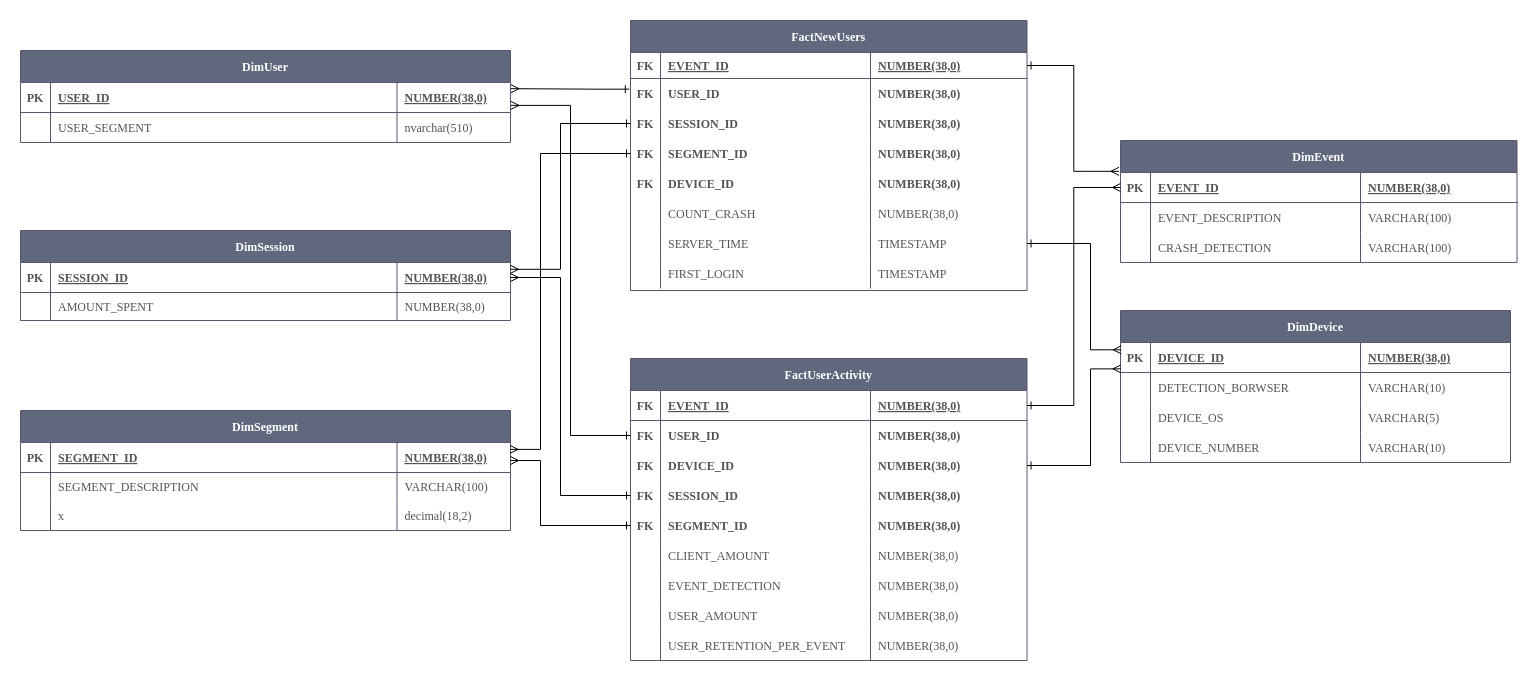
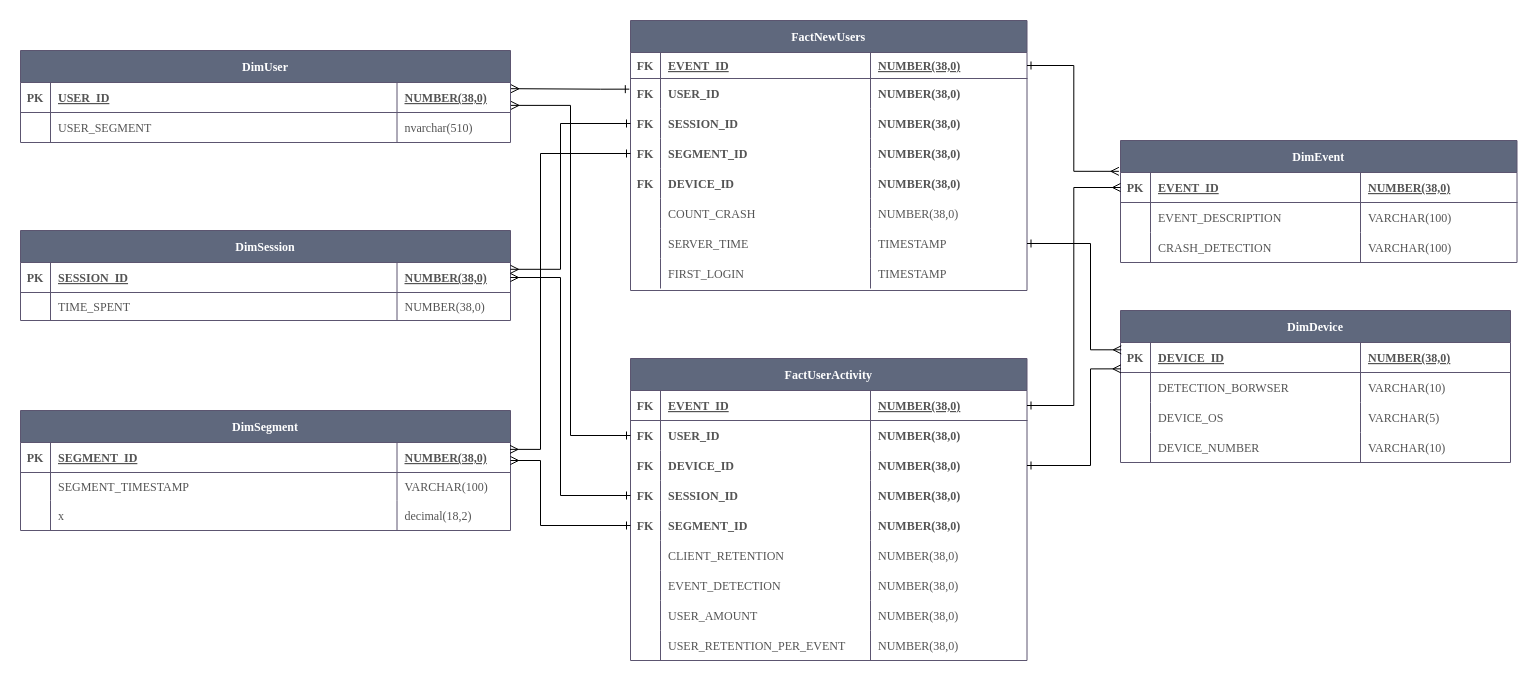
(98, 307) -> (92, 307)
(122, 487) -> (115, 487)
(712, 556) -> (722, 556)
